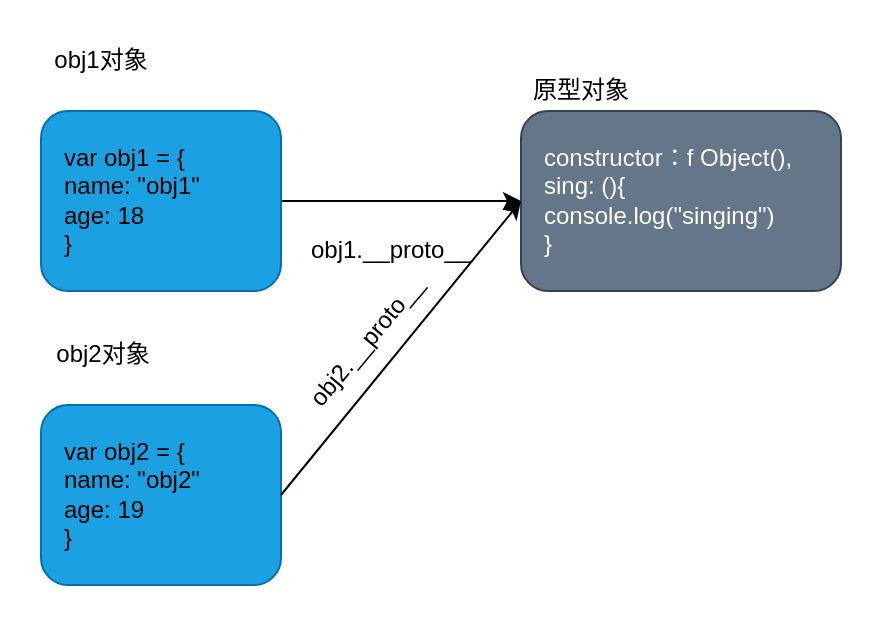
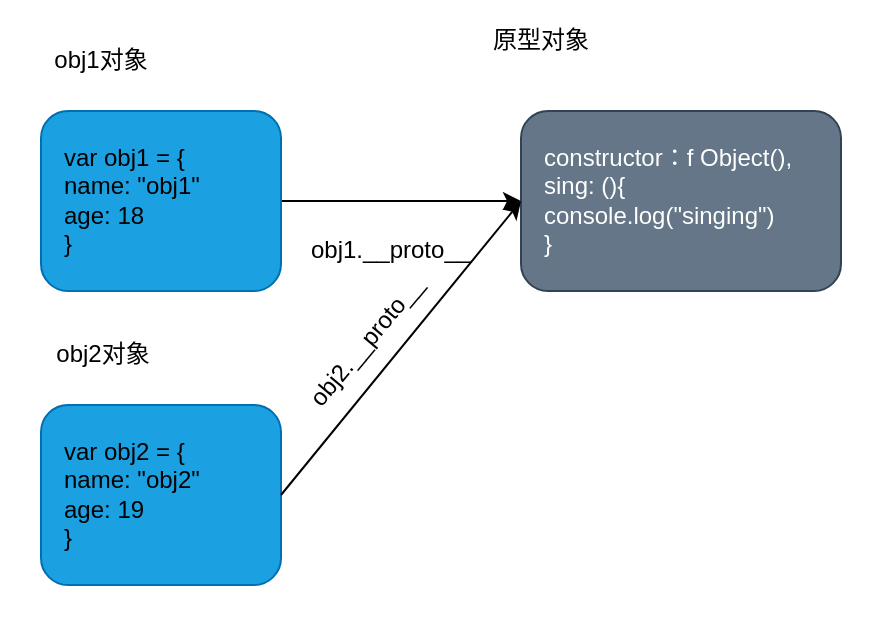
(581, 91) -> (541, 41)
